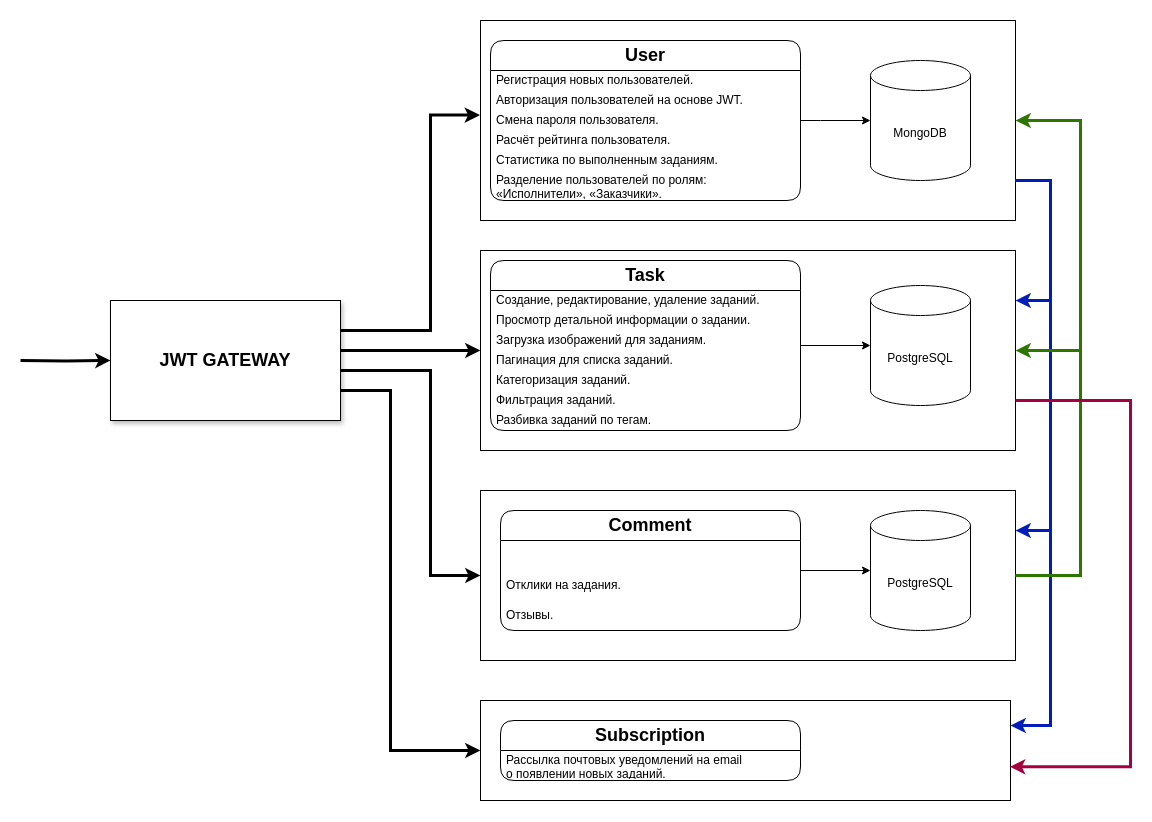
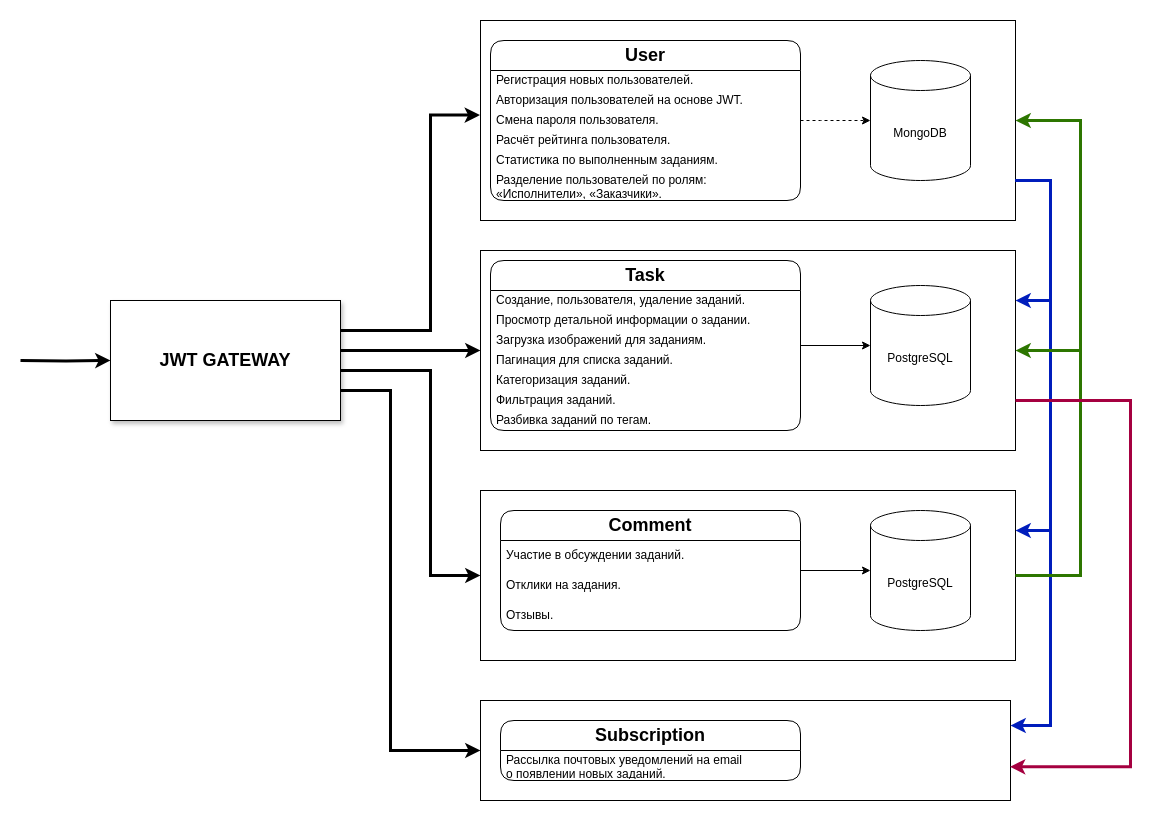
(832, 121) -> (832, 121)
(632, 301) -> (625, 301)
none -> (651, 556)
